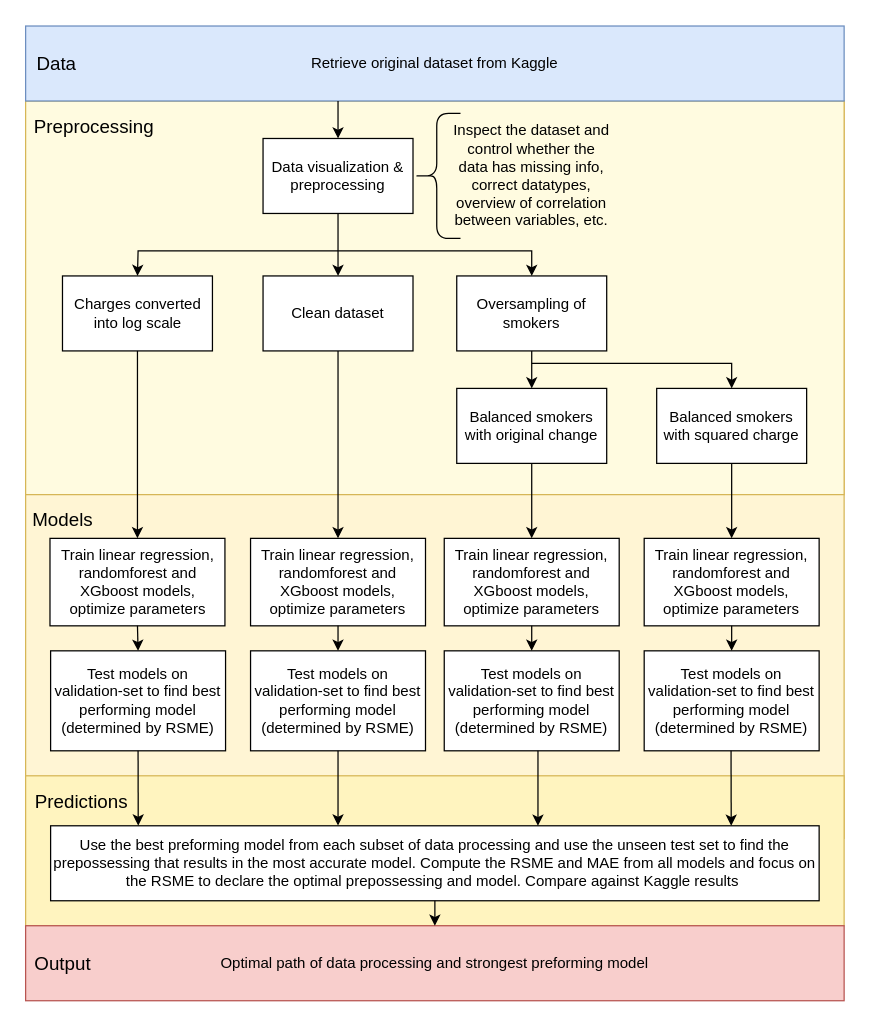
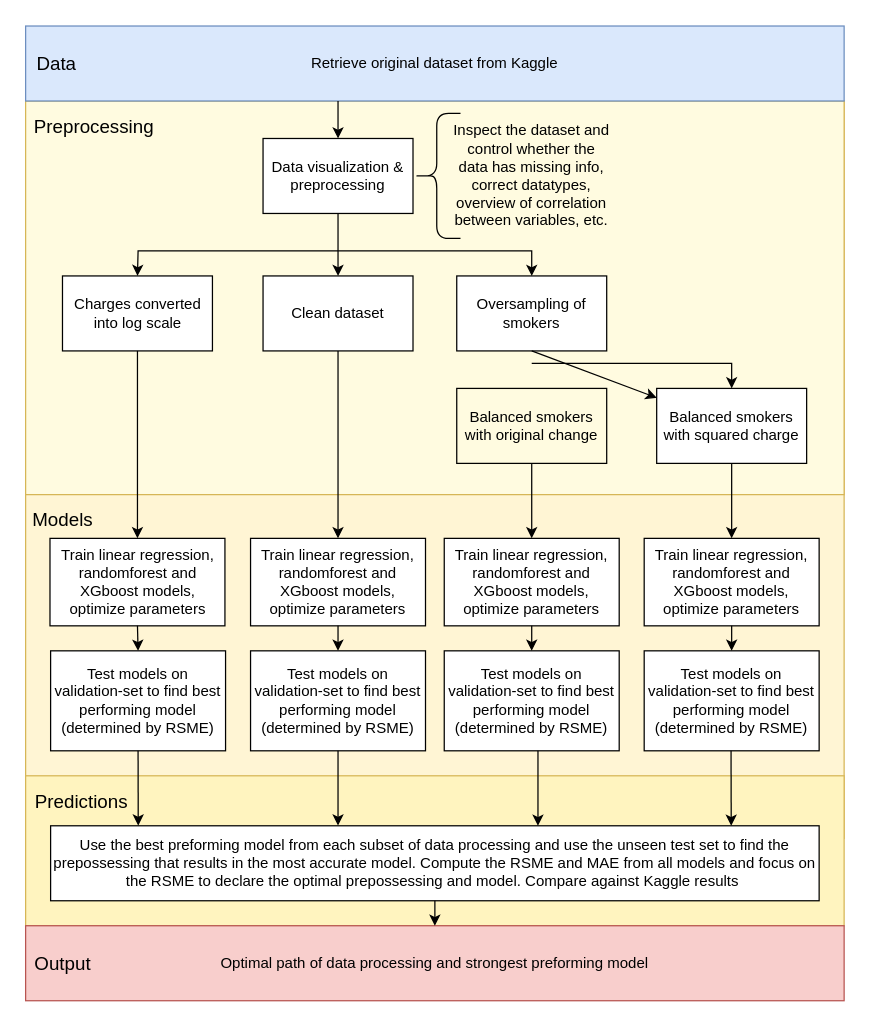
(532, 366) -> (611, 380)
(532, 426) -> (532, 426)
